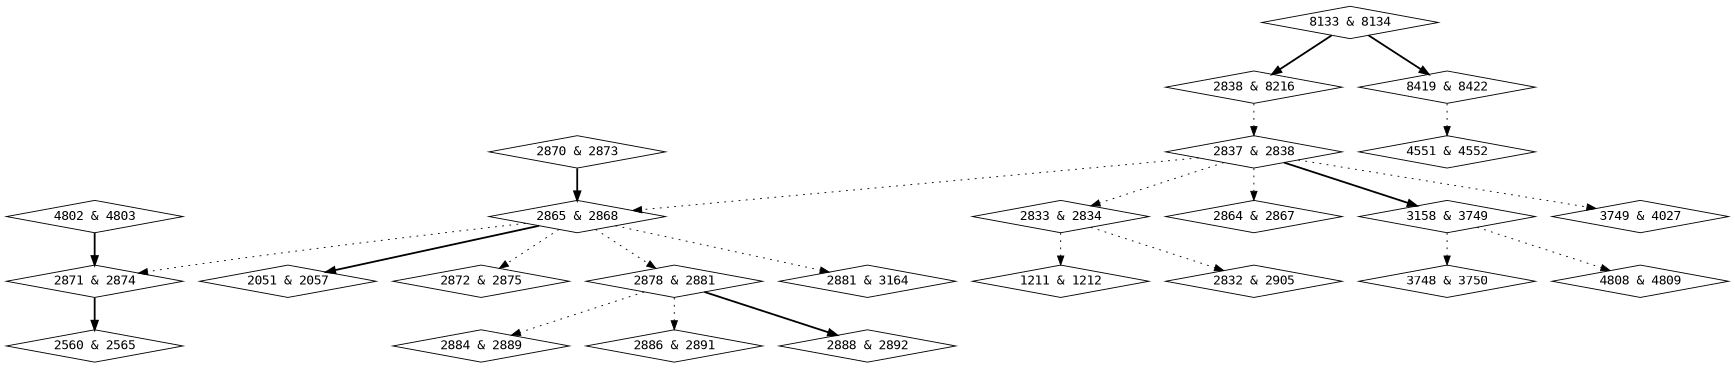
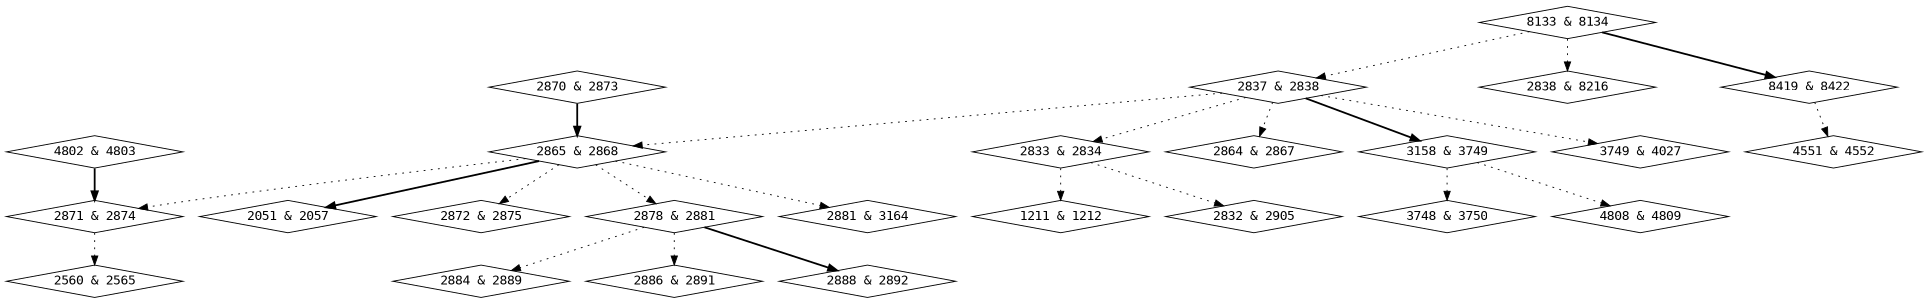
(1306, 52) -> (1567, 50)
(1254, 115) -> (1427, 54)
(95, 309) -> (95, 245)
